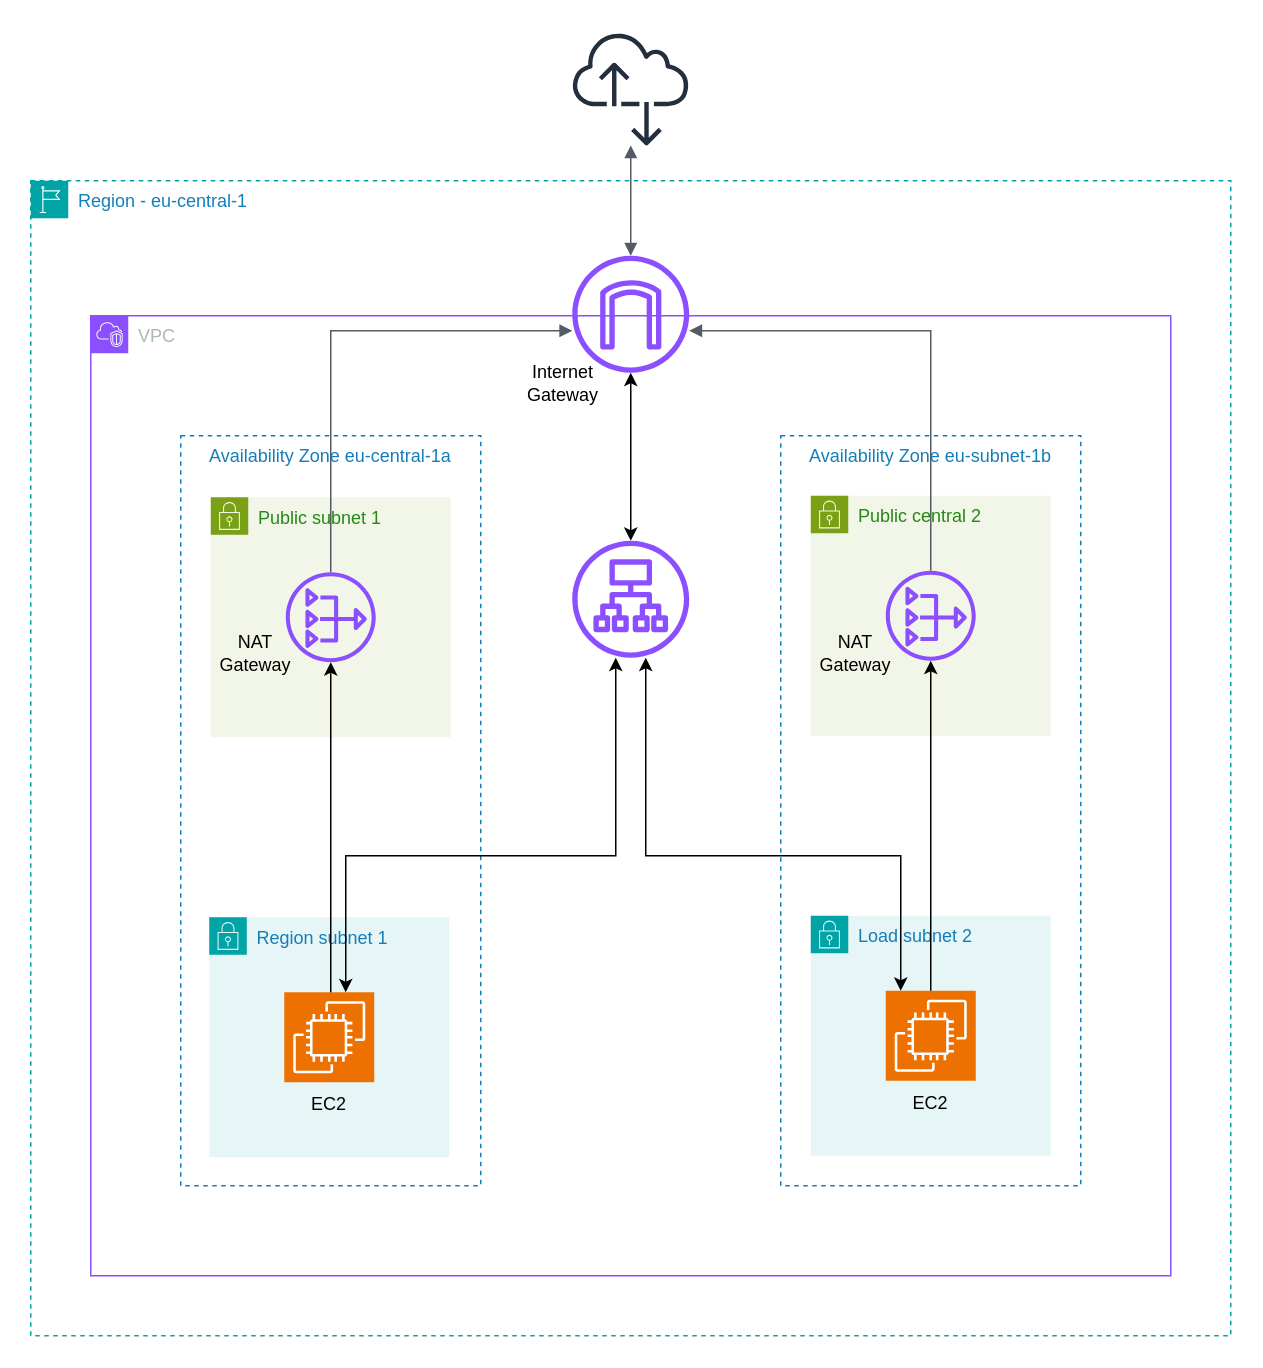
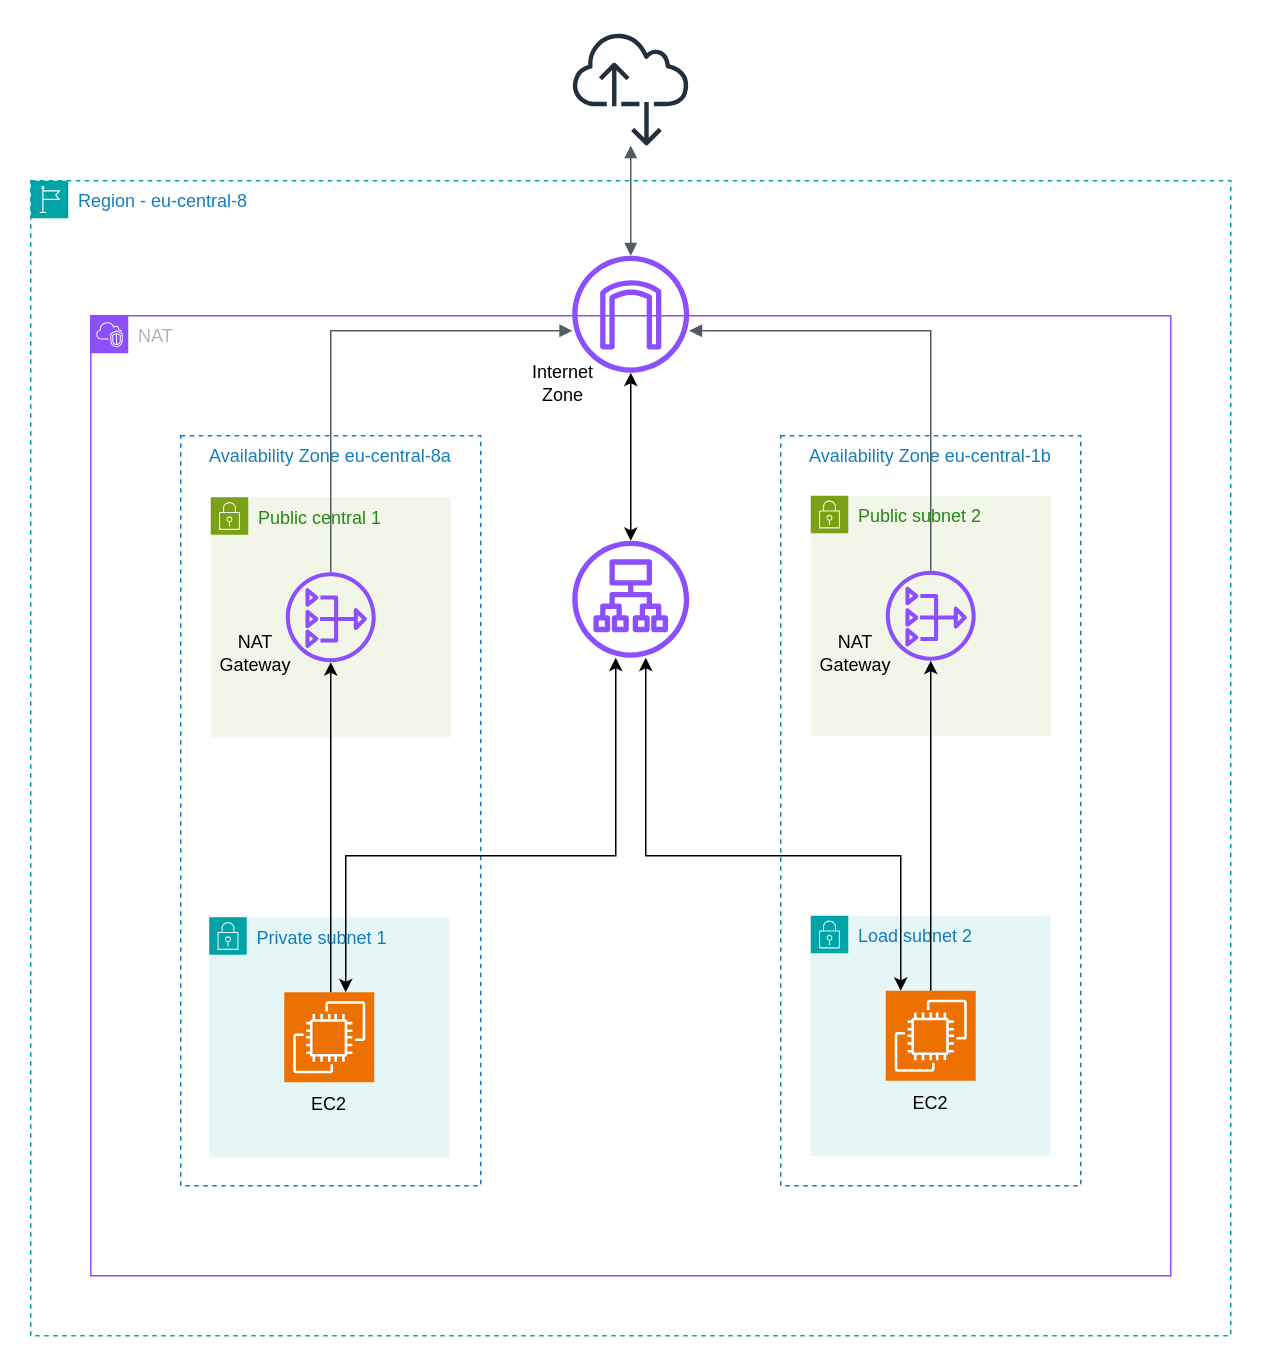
(175, 202) -> (175, 202)
(154, 337) -> (154, 337)
(563, 383) -> (563, 383)
(331, 457) -> (331, 457)
(931, 457) -> (931, 457)
(928, 517) -> (925, 517)
(325, 519) -> (328, 519)
(326, 939) -> (331, 939)
